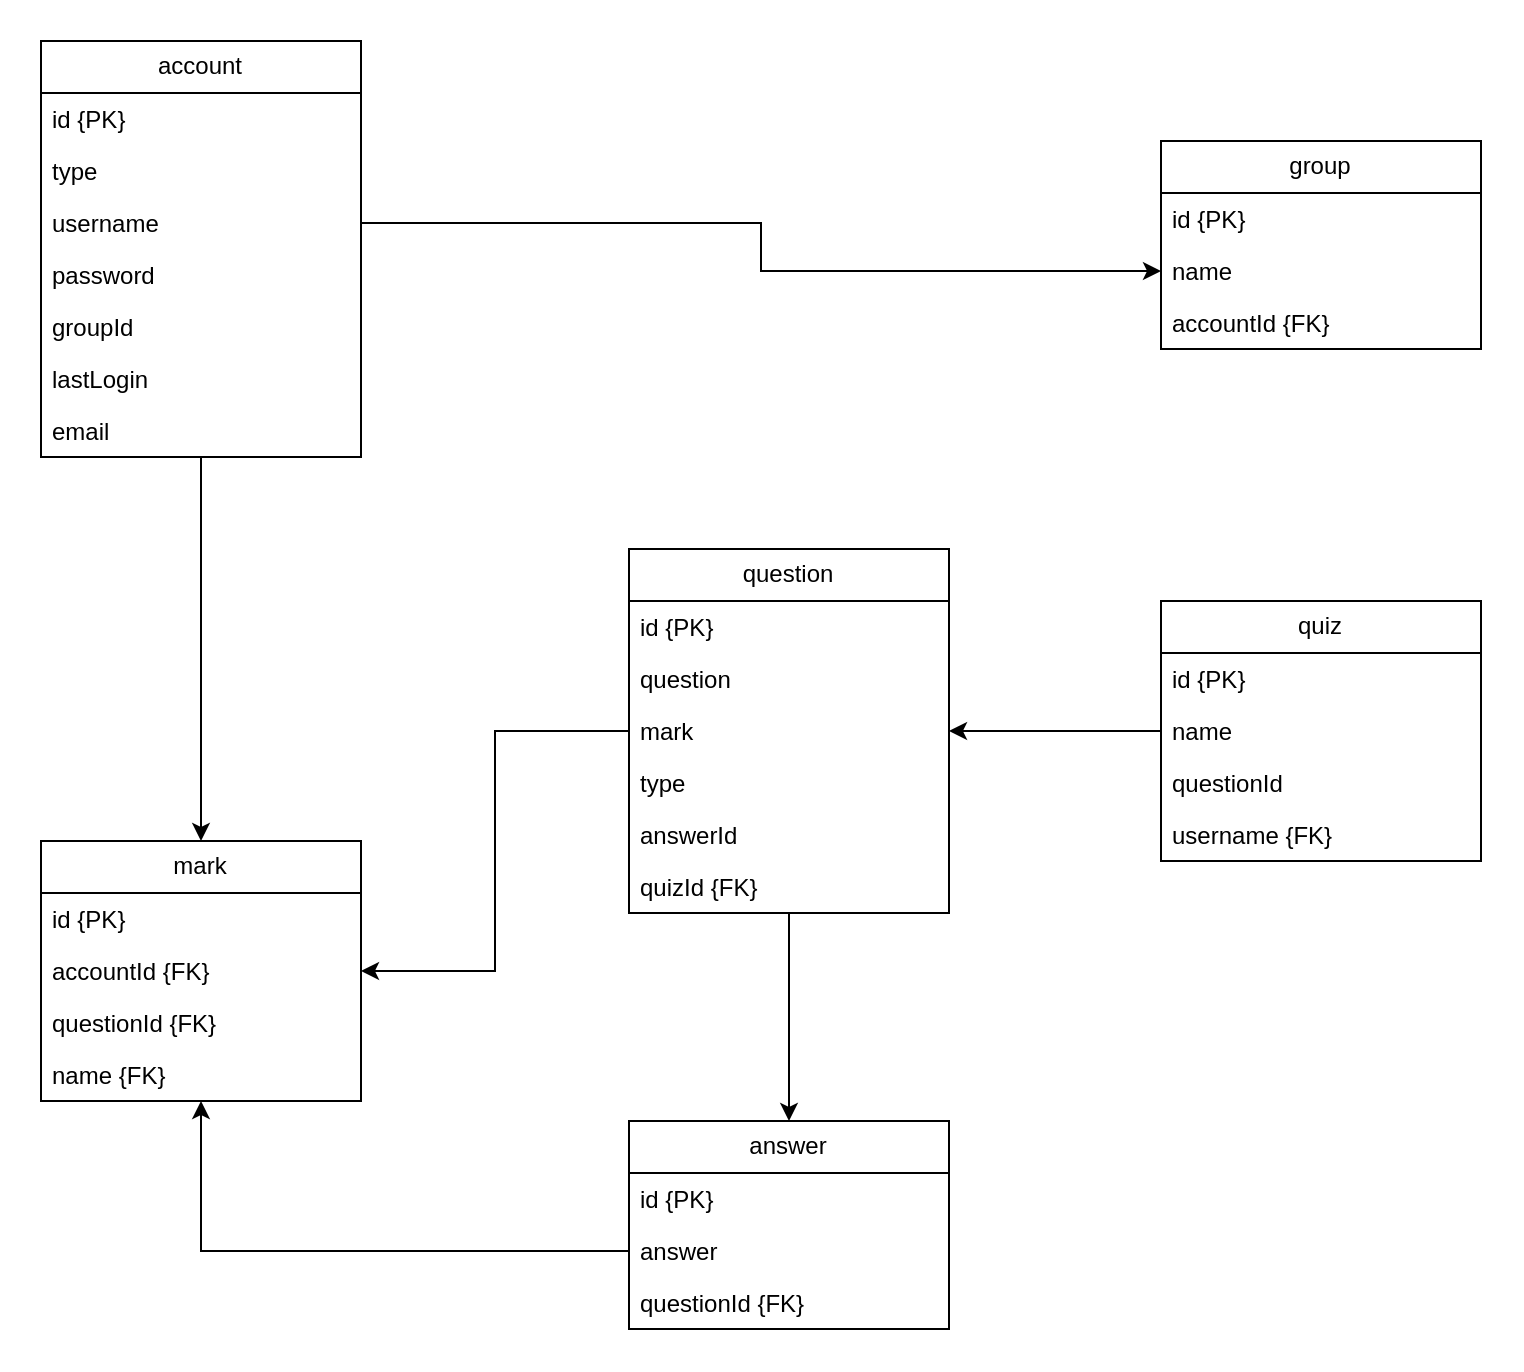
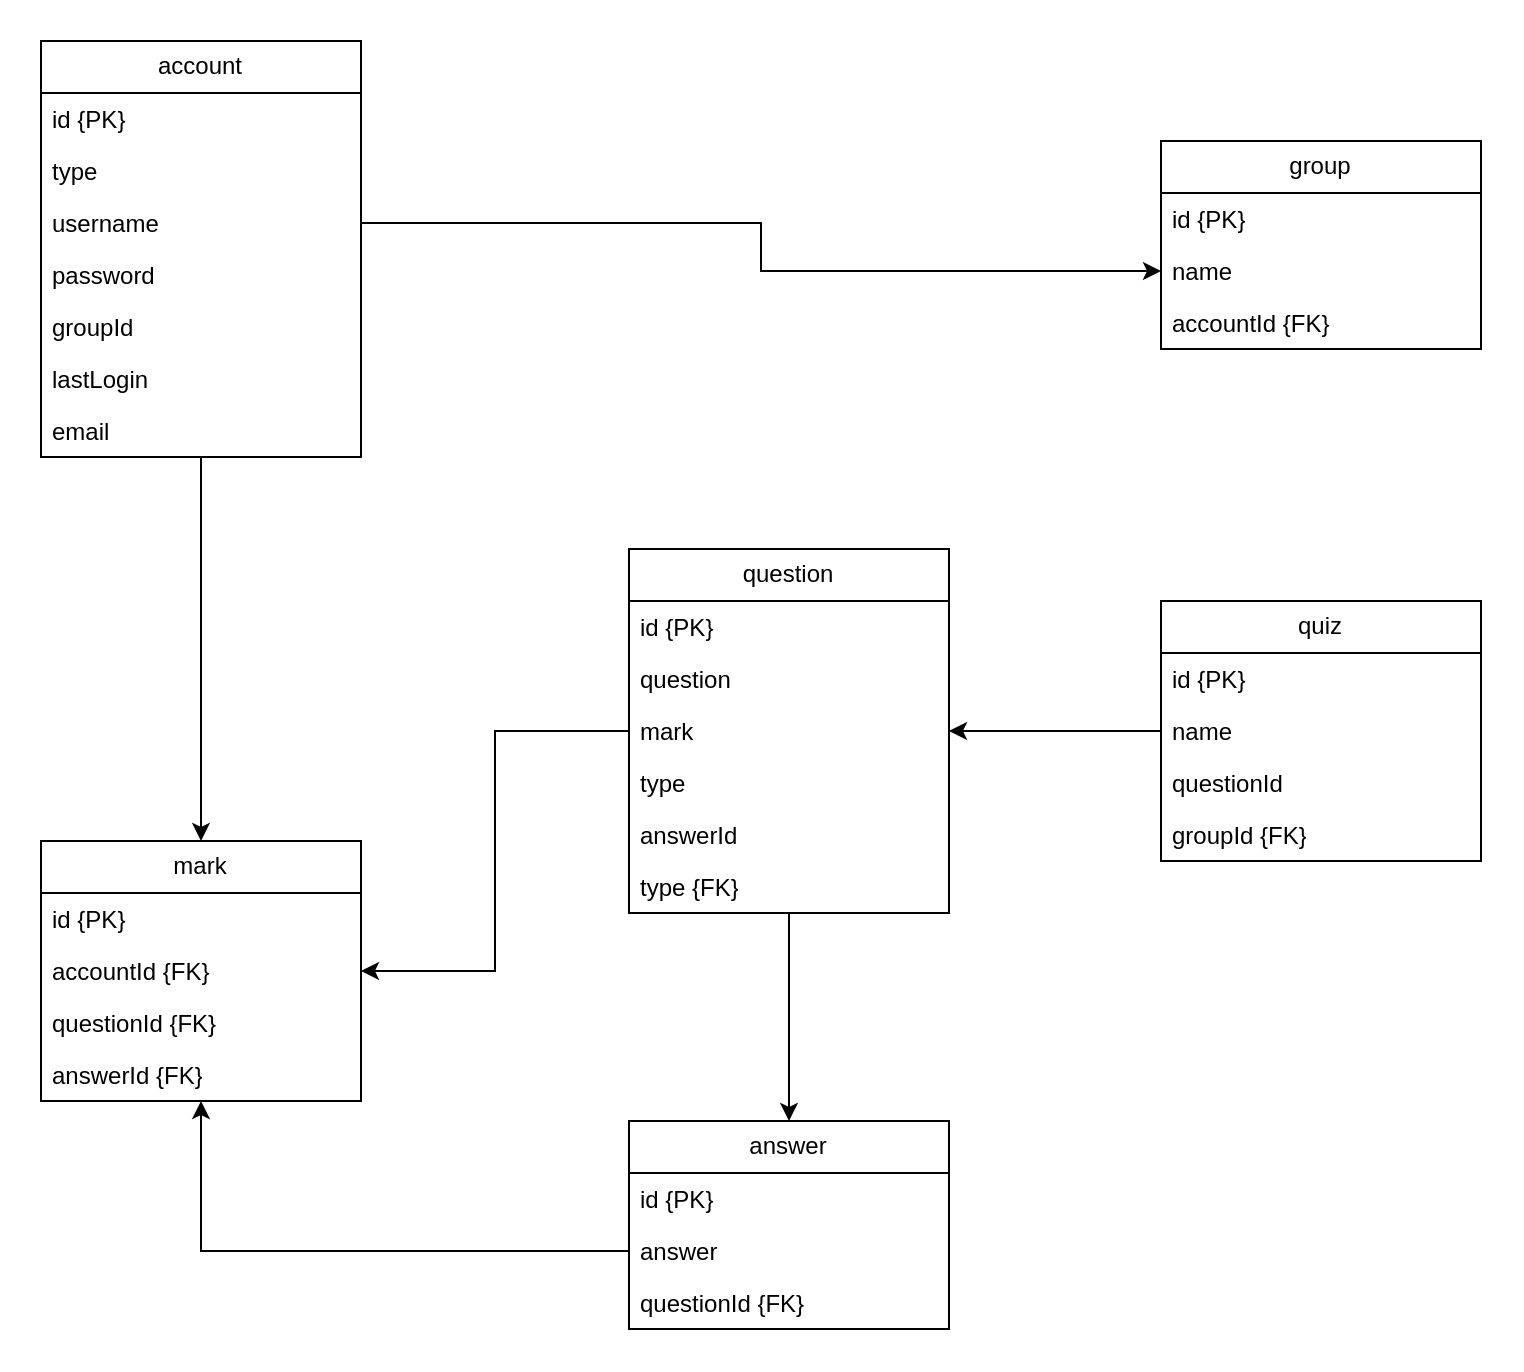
(1257, 837) -> (1251, 837)
(709, 889) -> (698, 889)
(110, 1077) -> (137, 1077)
